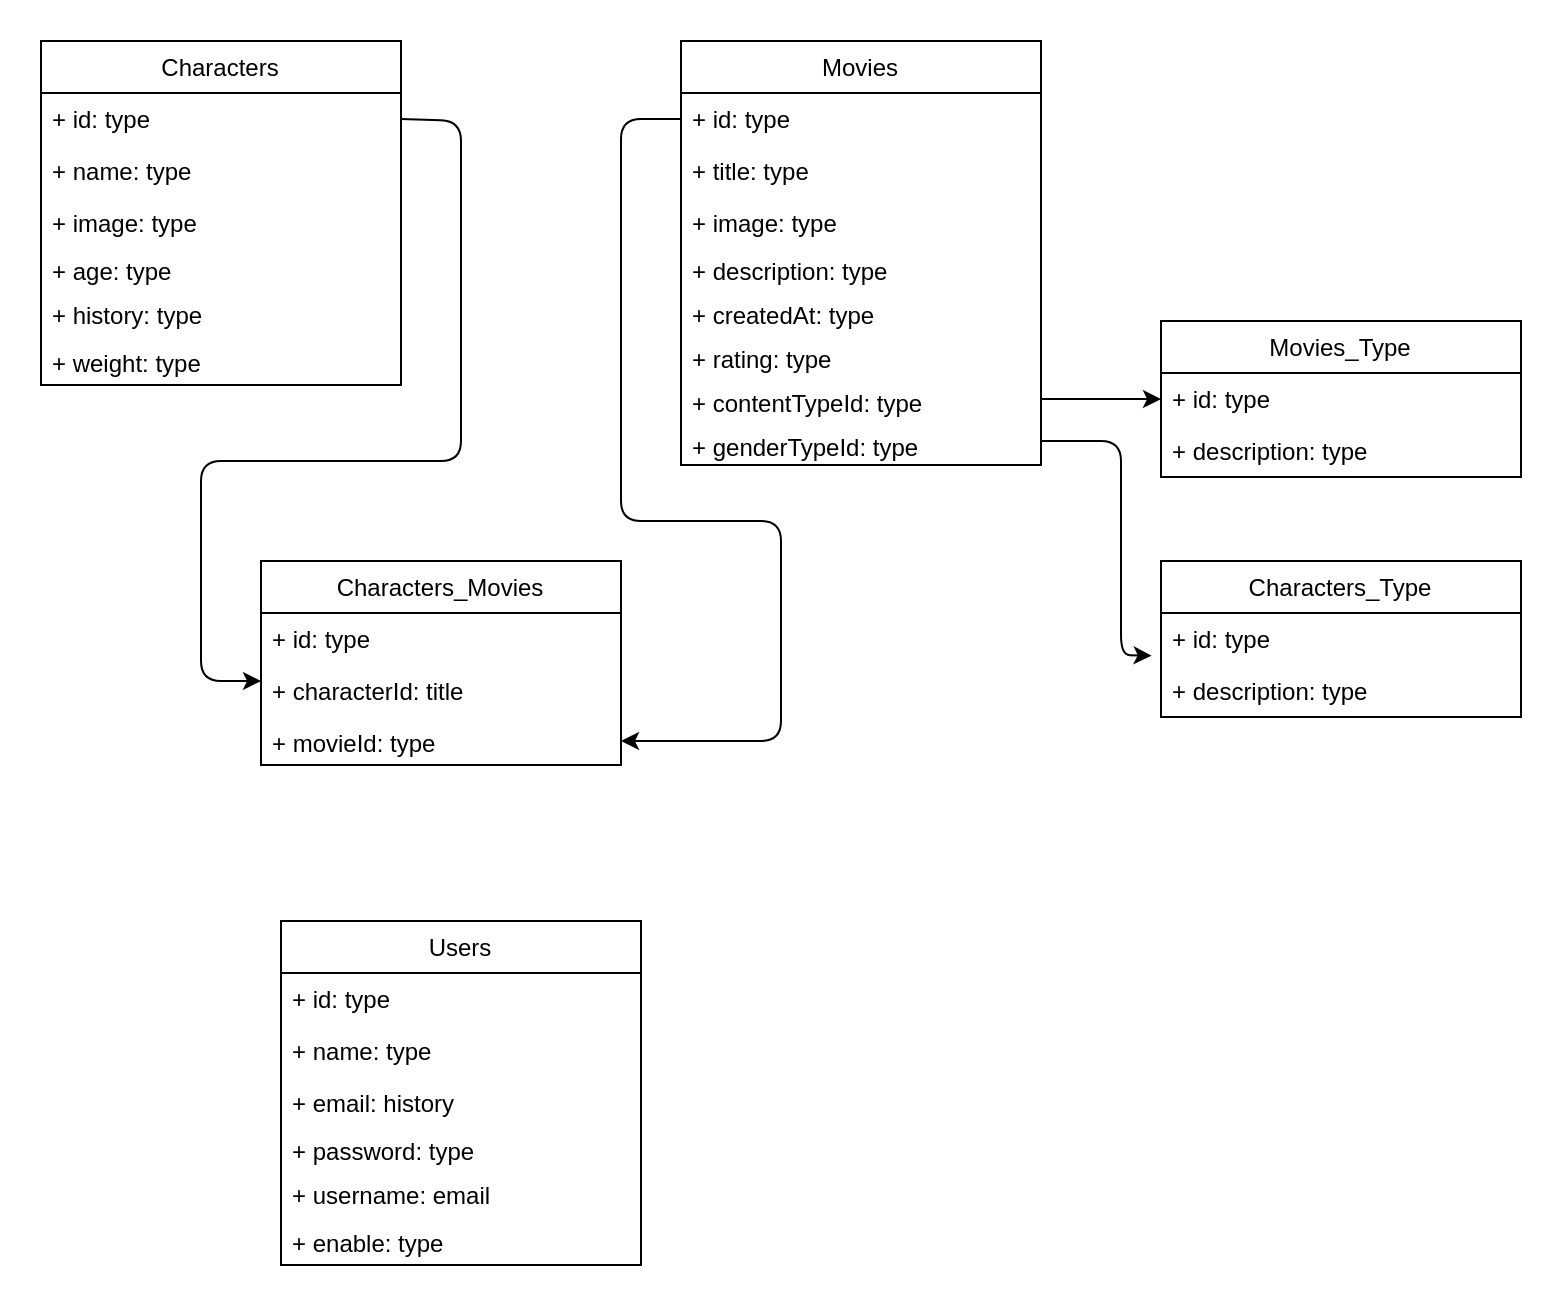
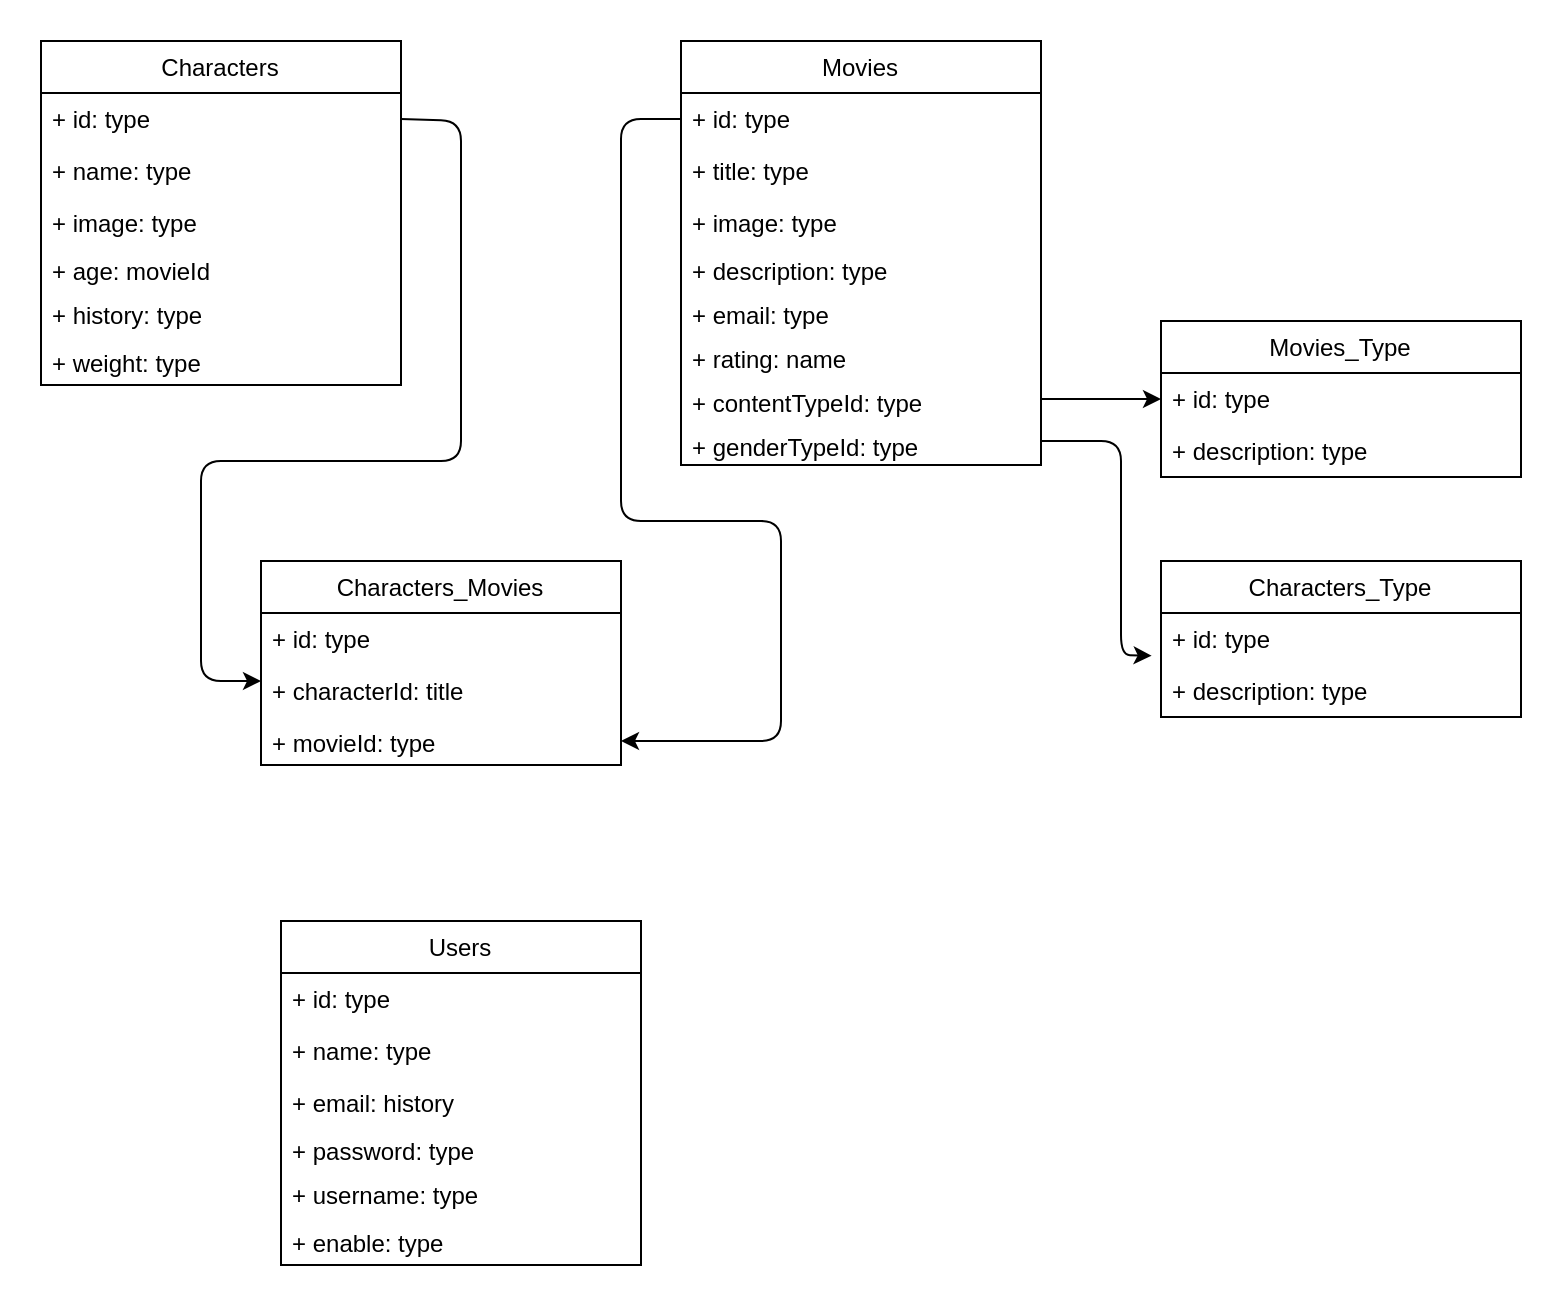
(117, 272) -> (134, 272)
(797, 316) -> (764, 316)
(774, 360) -> (774, 360)
(391, 1196) -> (390, 1196)
